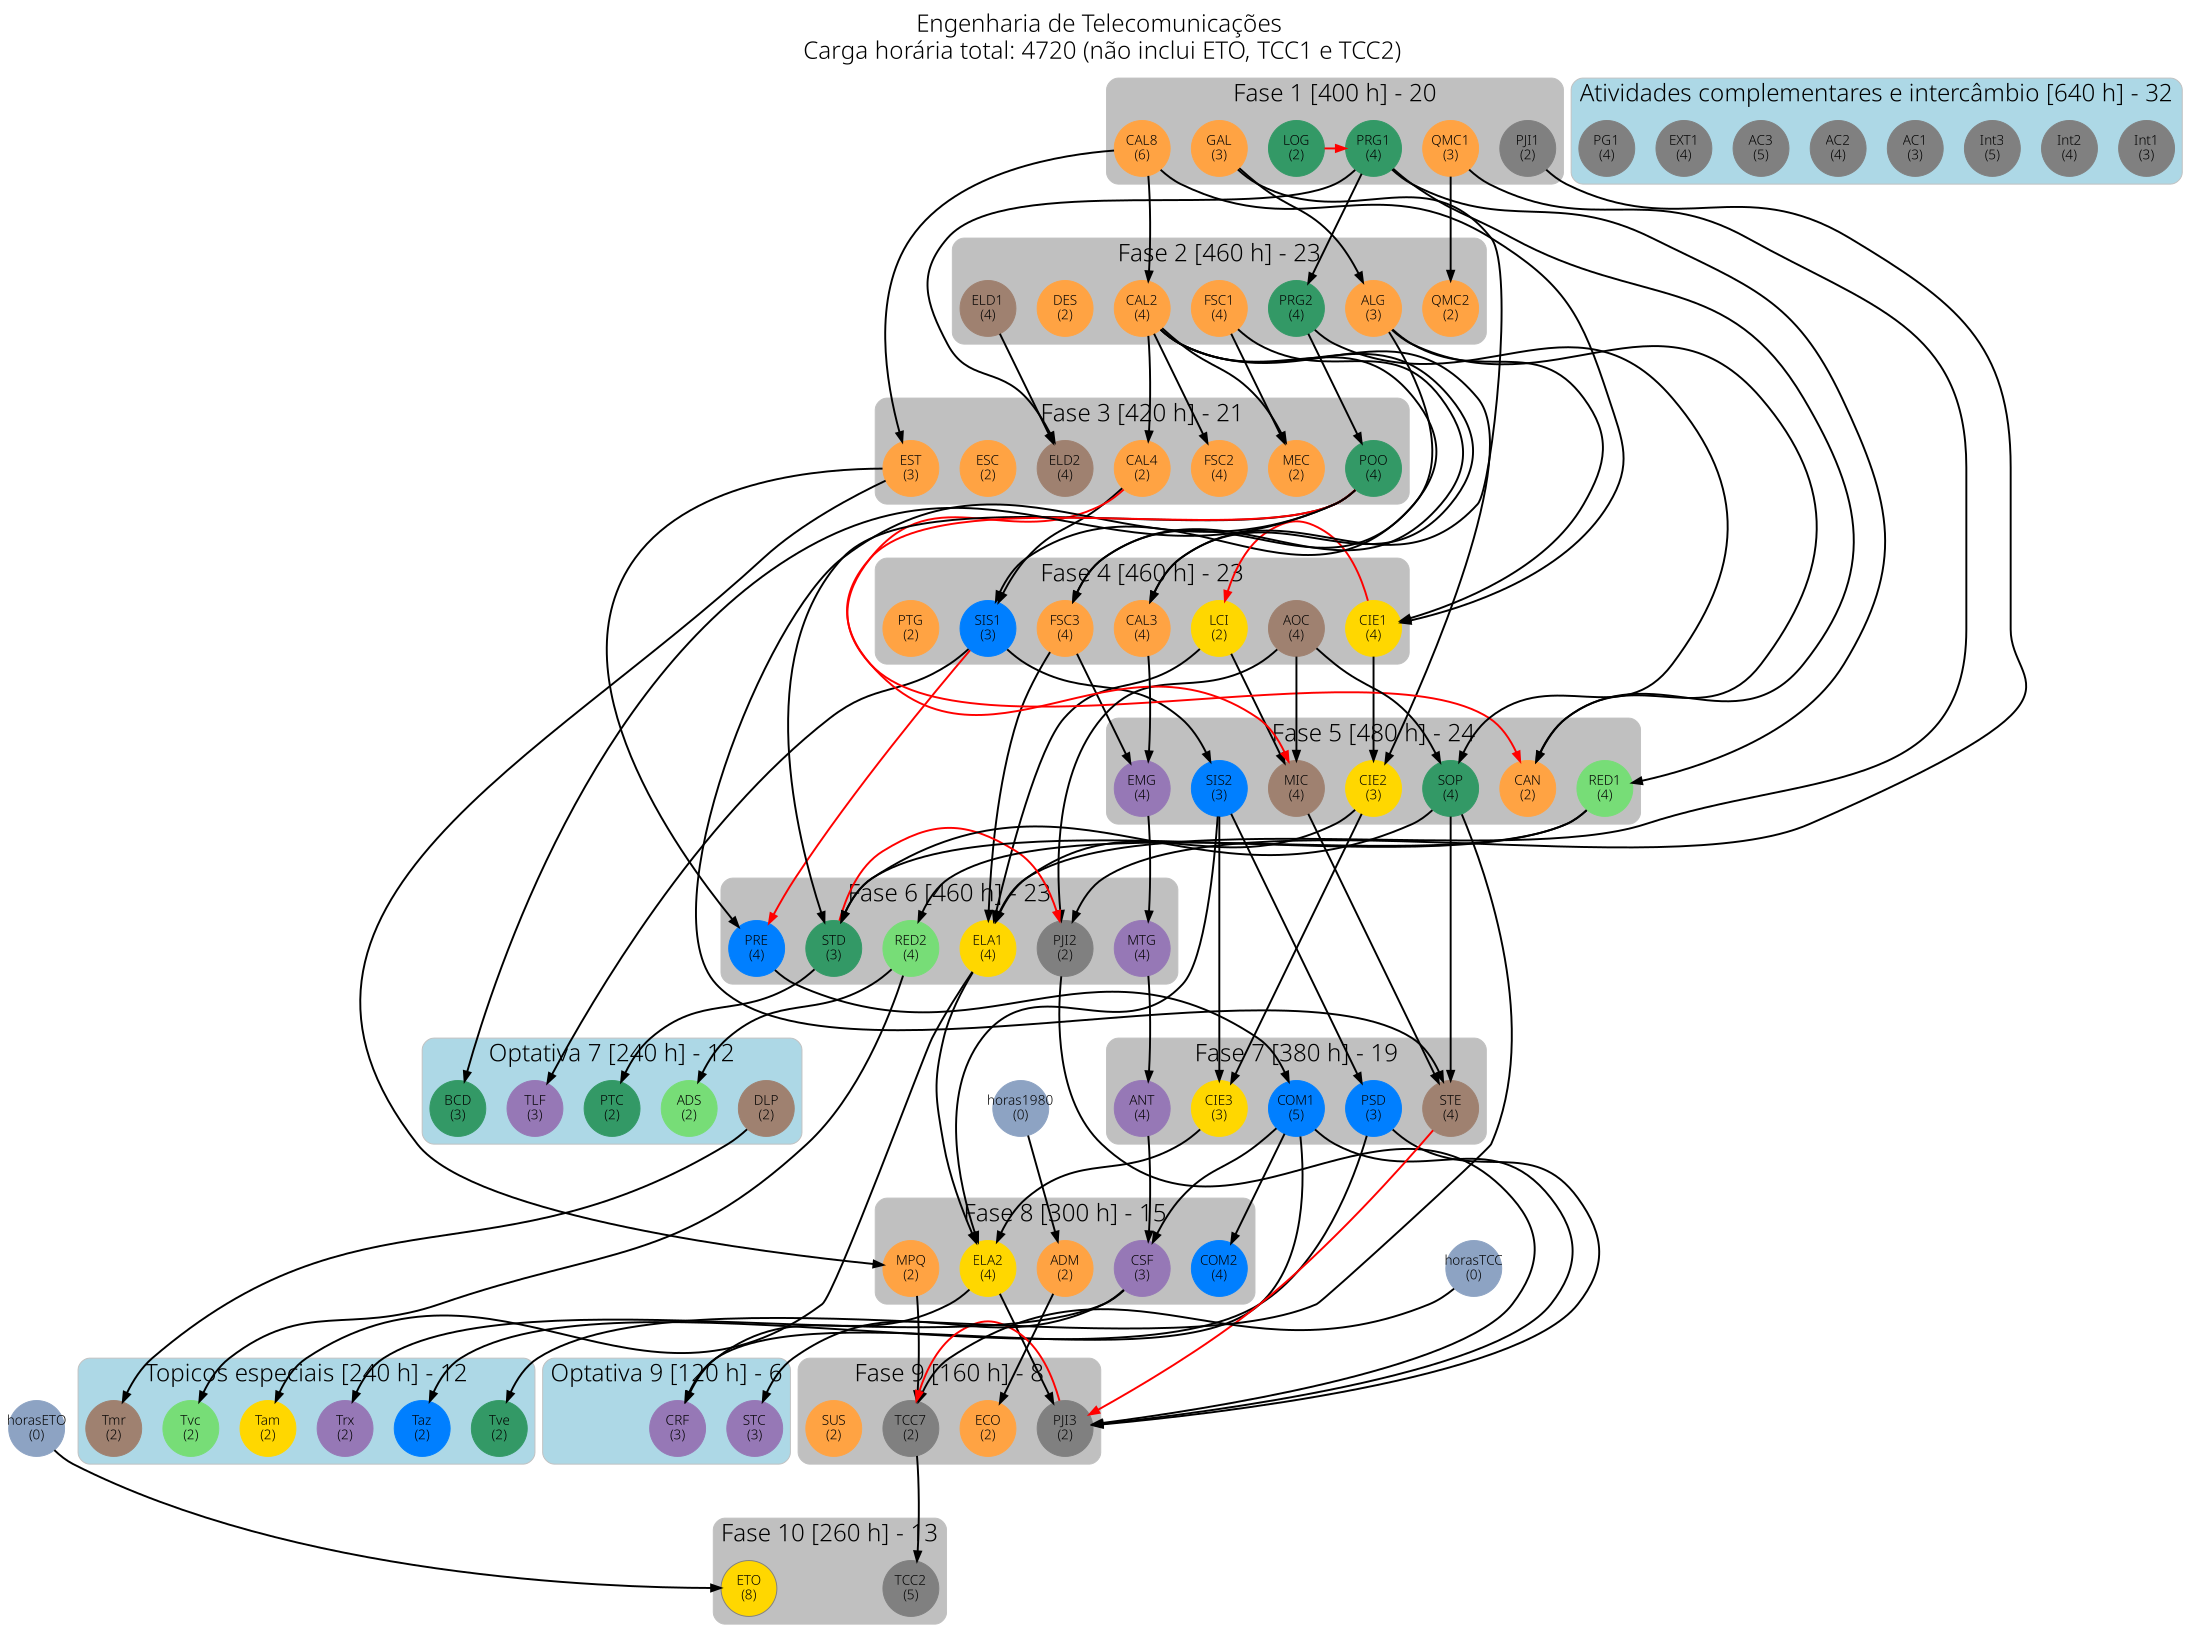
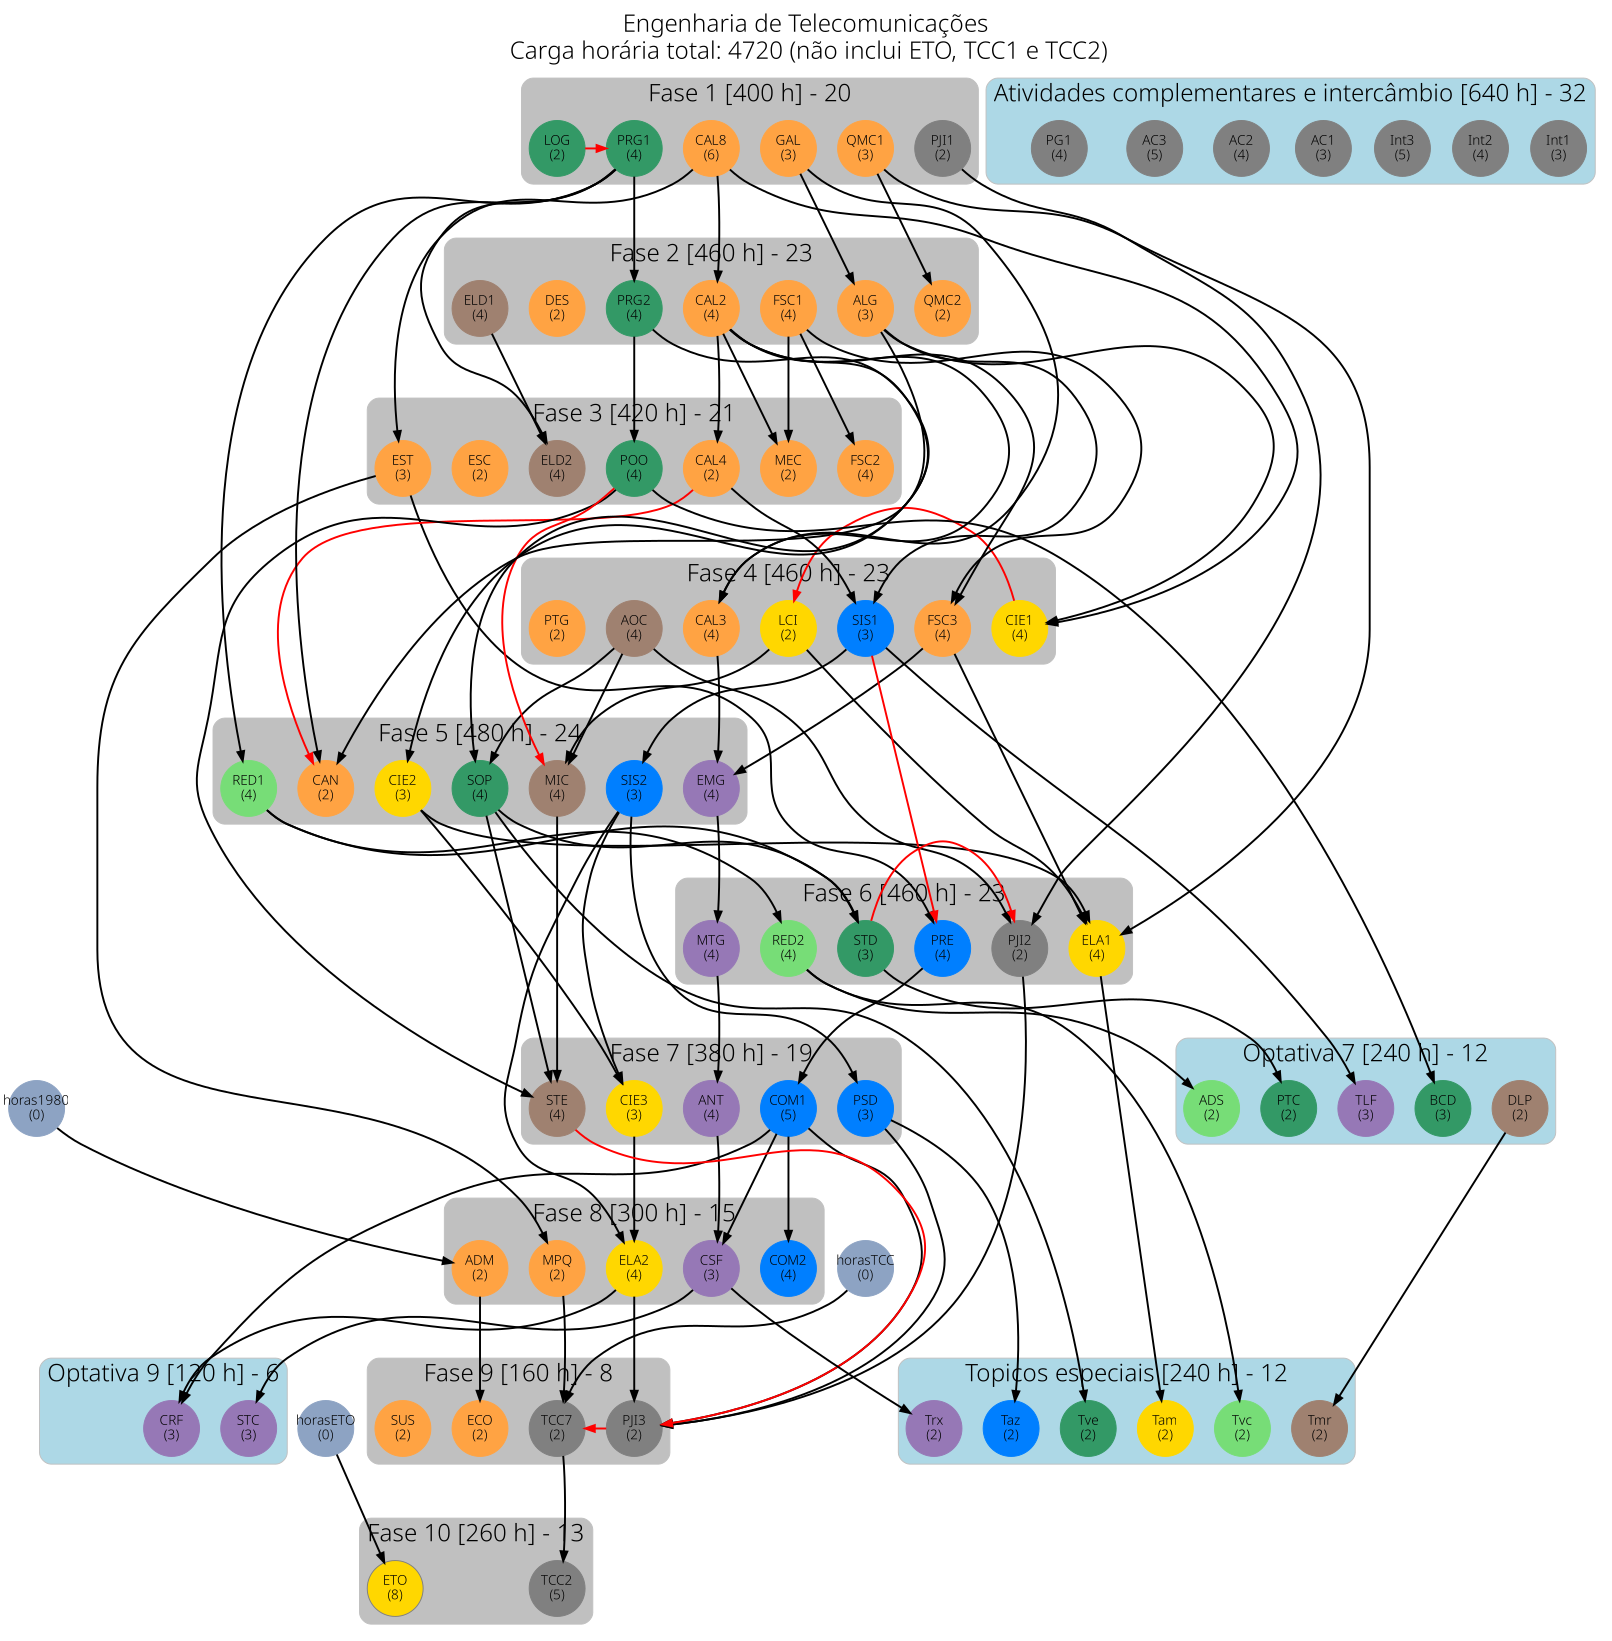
(1684, 148) -> none
(1179, 384) -> (825, 384)
(812, 605) -> none
(1374, 704) -> none
(937, 1102) -> none
